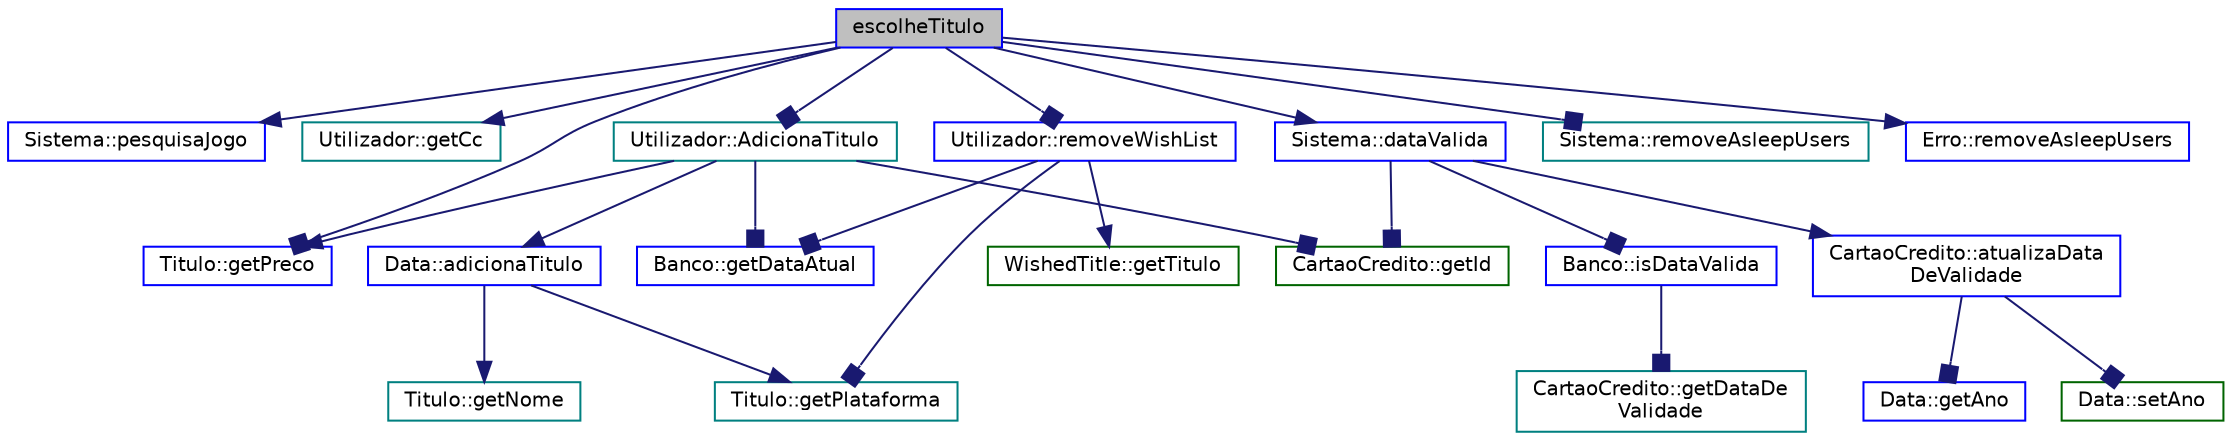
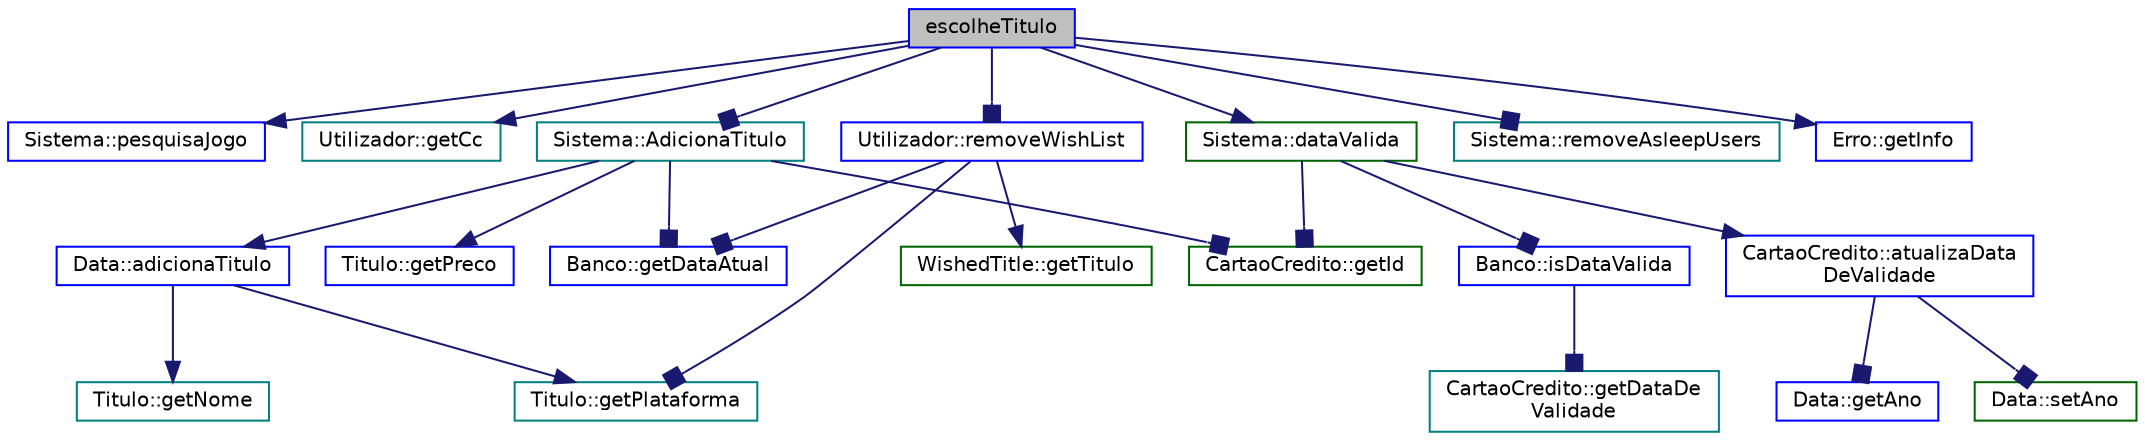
(572, 133) -> none
(755, 142) -> (670, 142)
(1390, 142) -> (1301, 142)
(2048, 142) -> (1894, 142)
